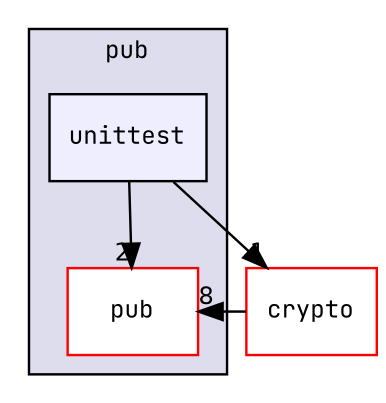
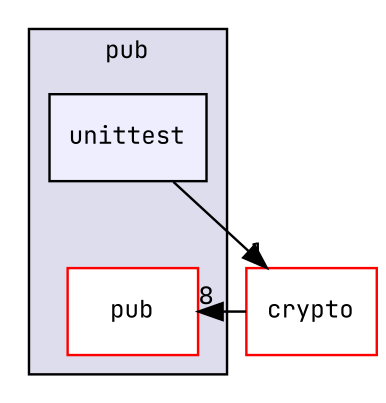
(130, 213) -> none
